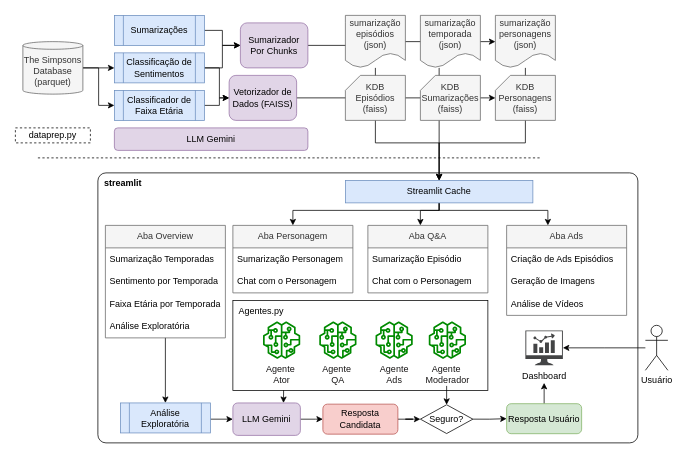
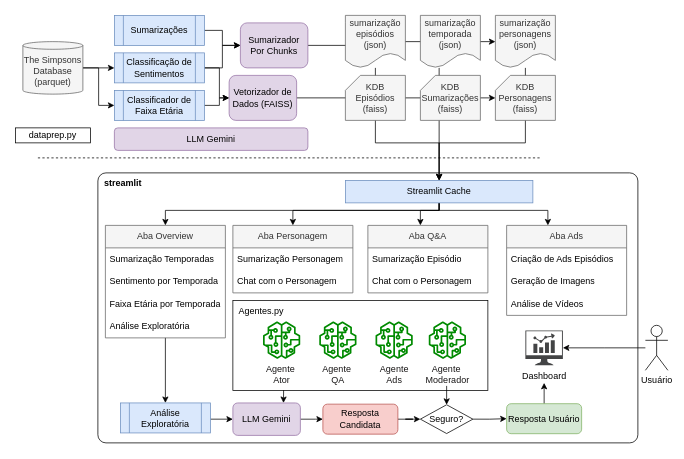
(53, 135) -> (53, 135)
none -> (223, 210)
